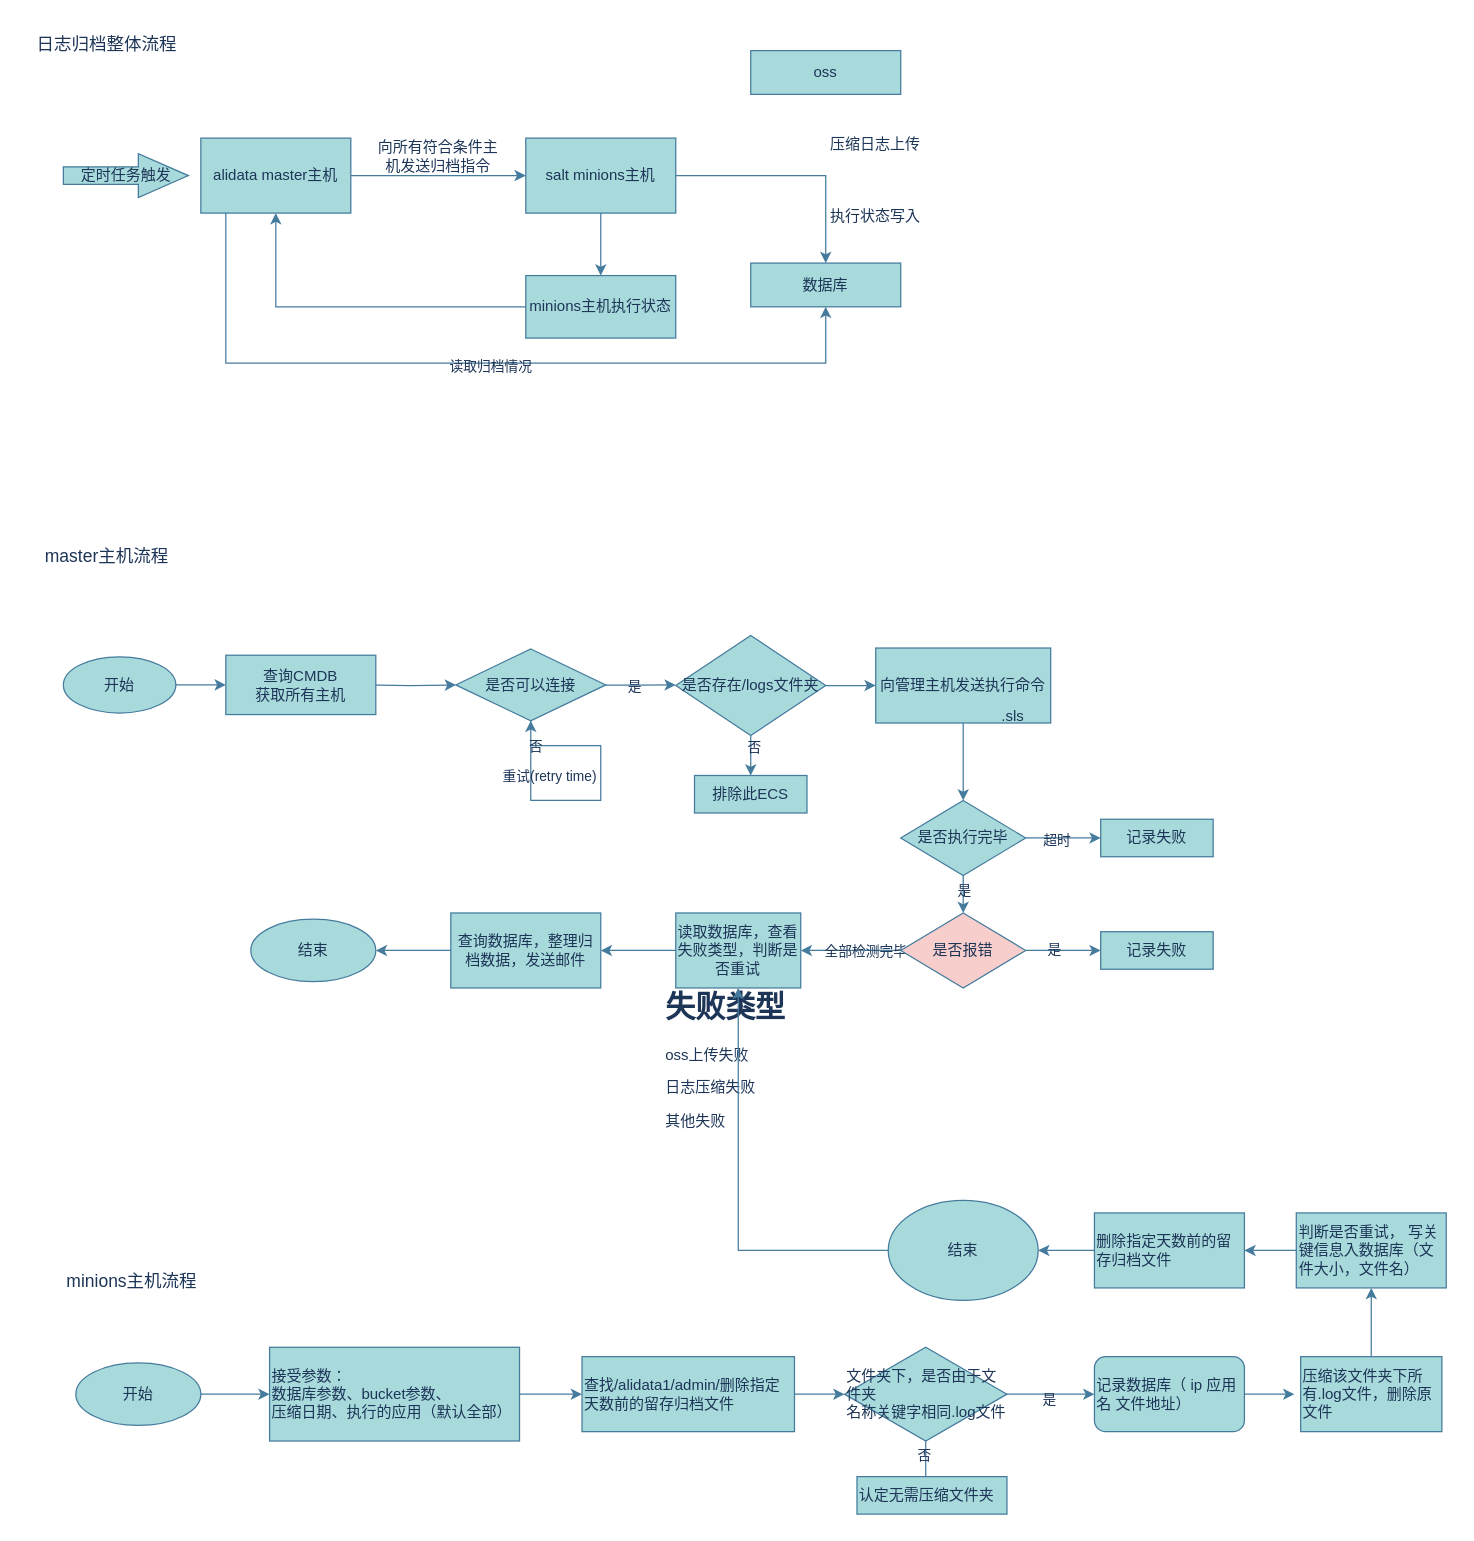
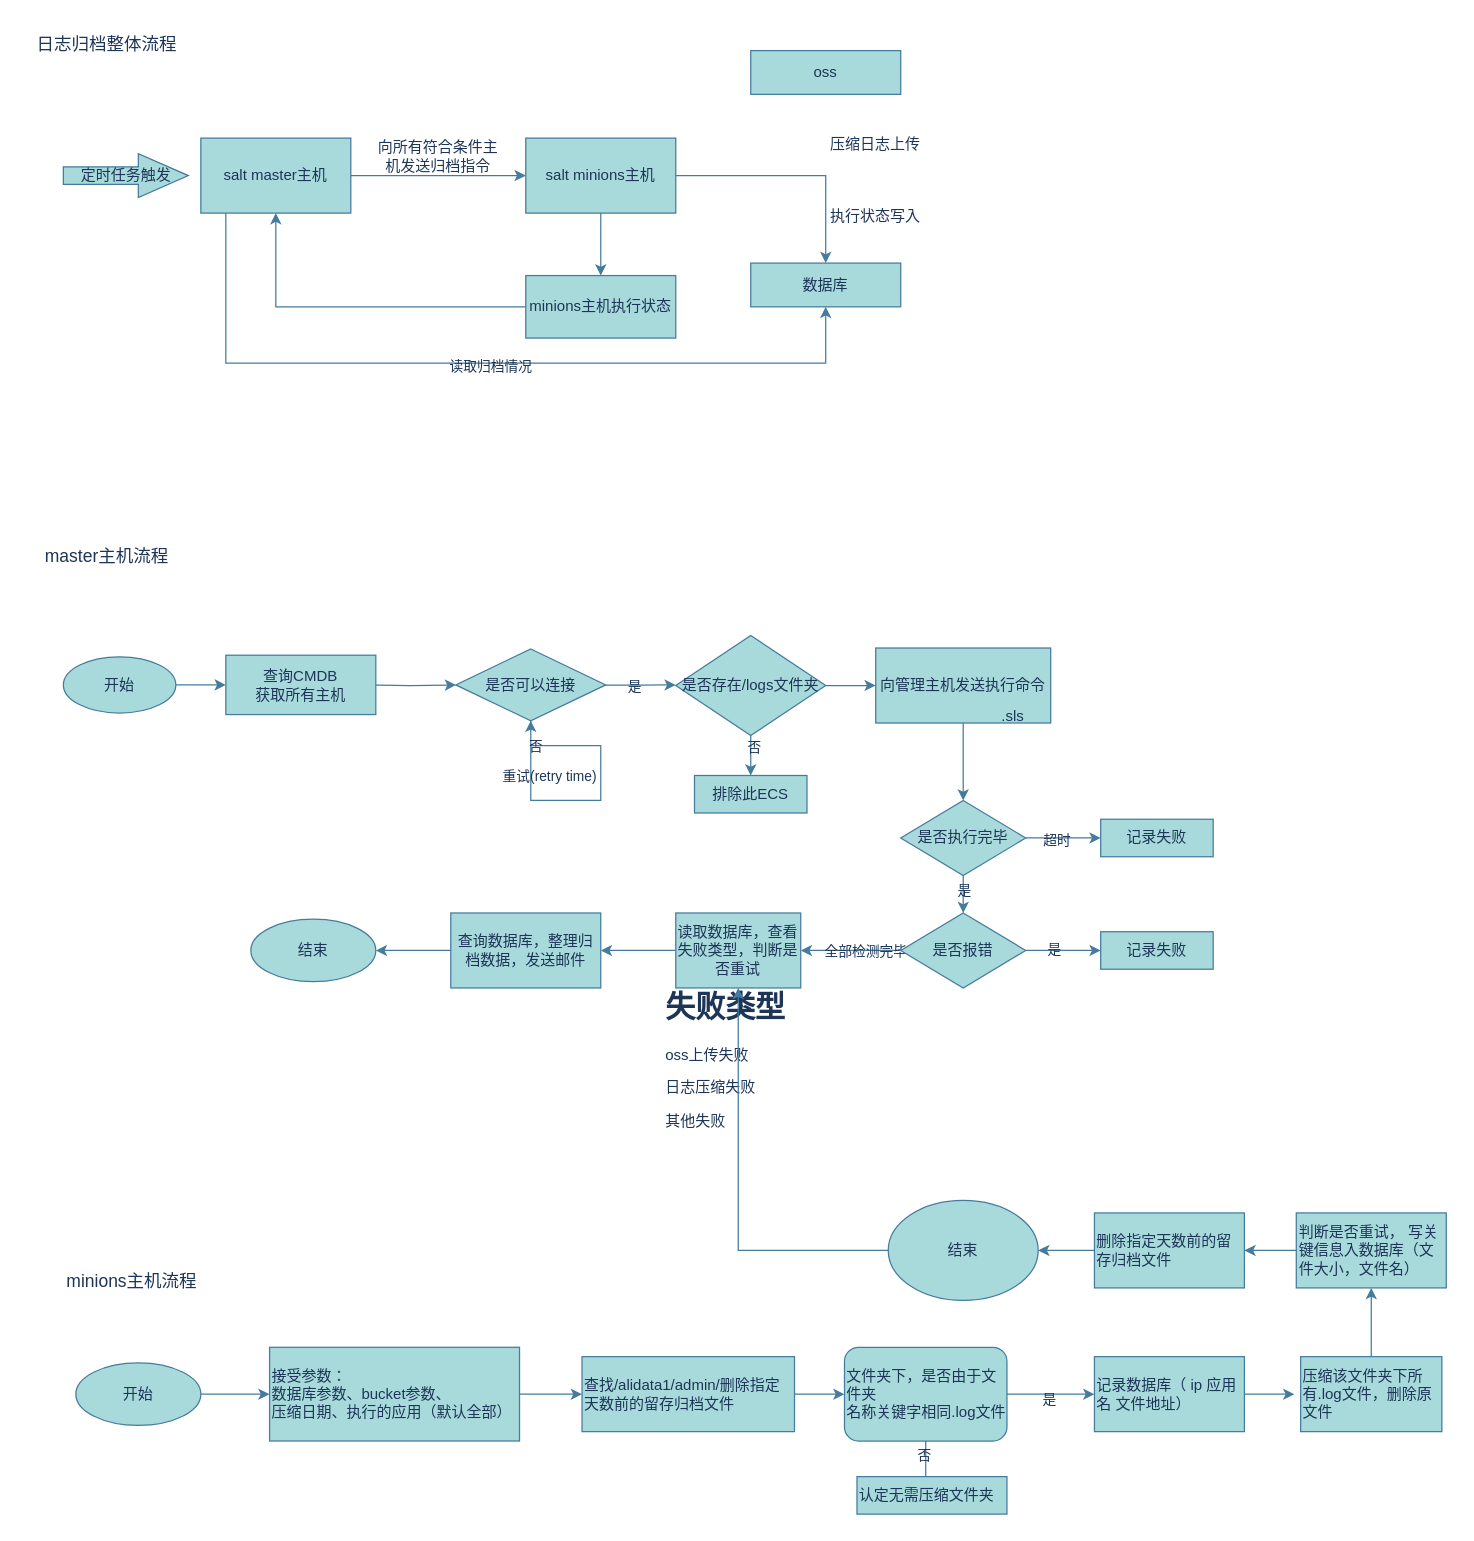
(276, 176) -> (276, 176)
(963, 951) -> (963, 951)
(926, 1394) -> (926, 1394)
(1169, 1394) -> (1169, 1394)
